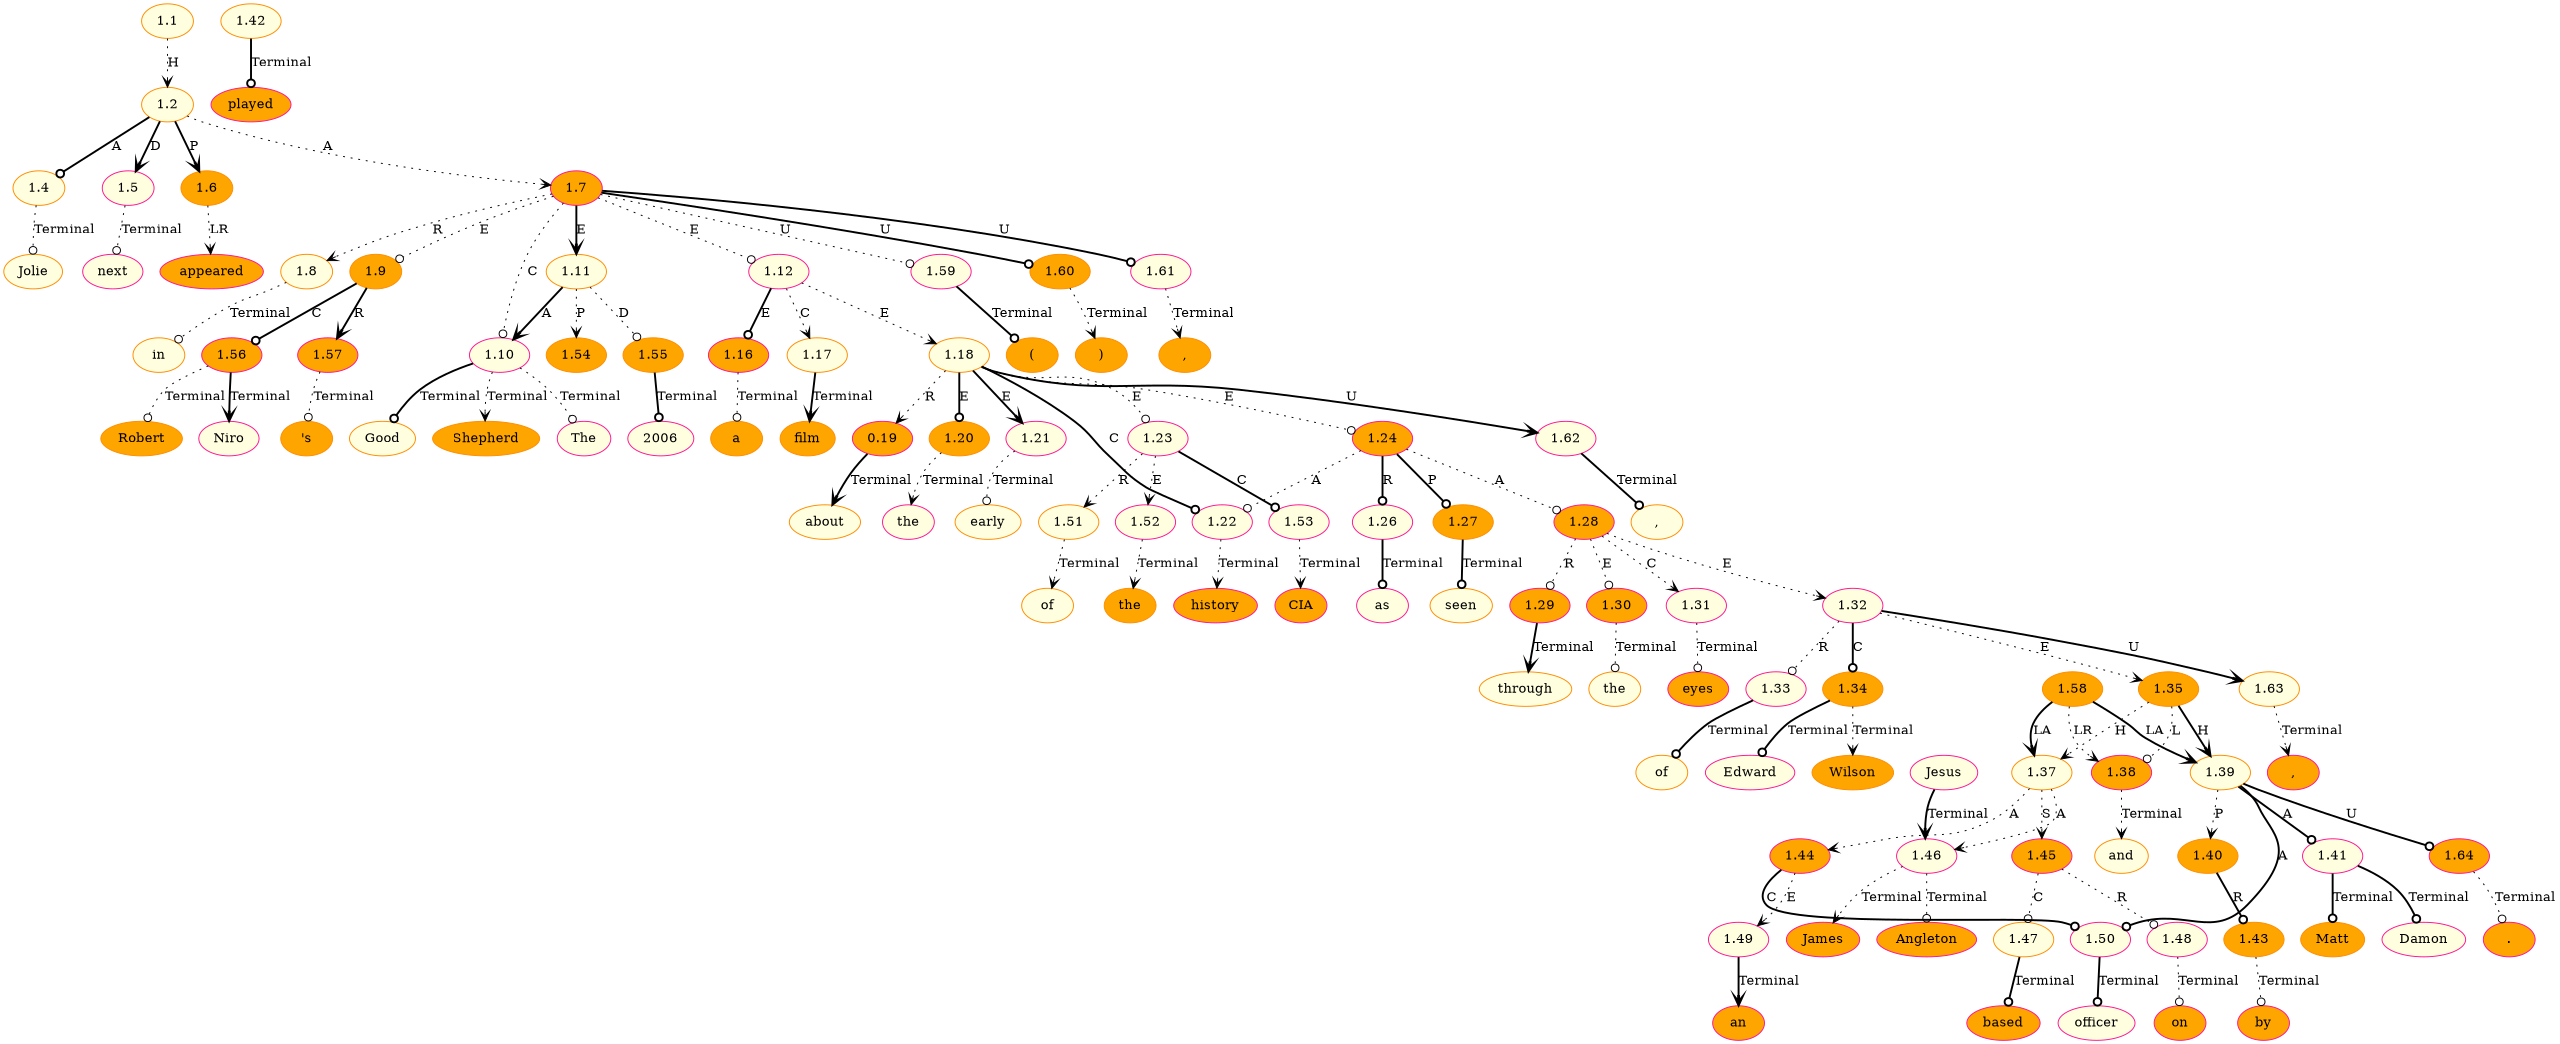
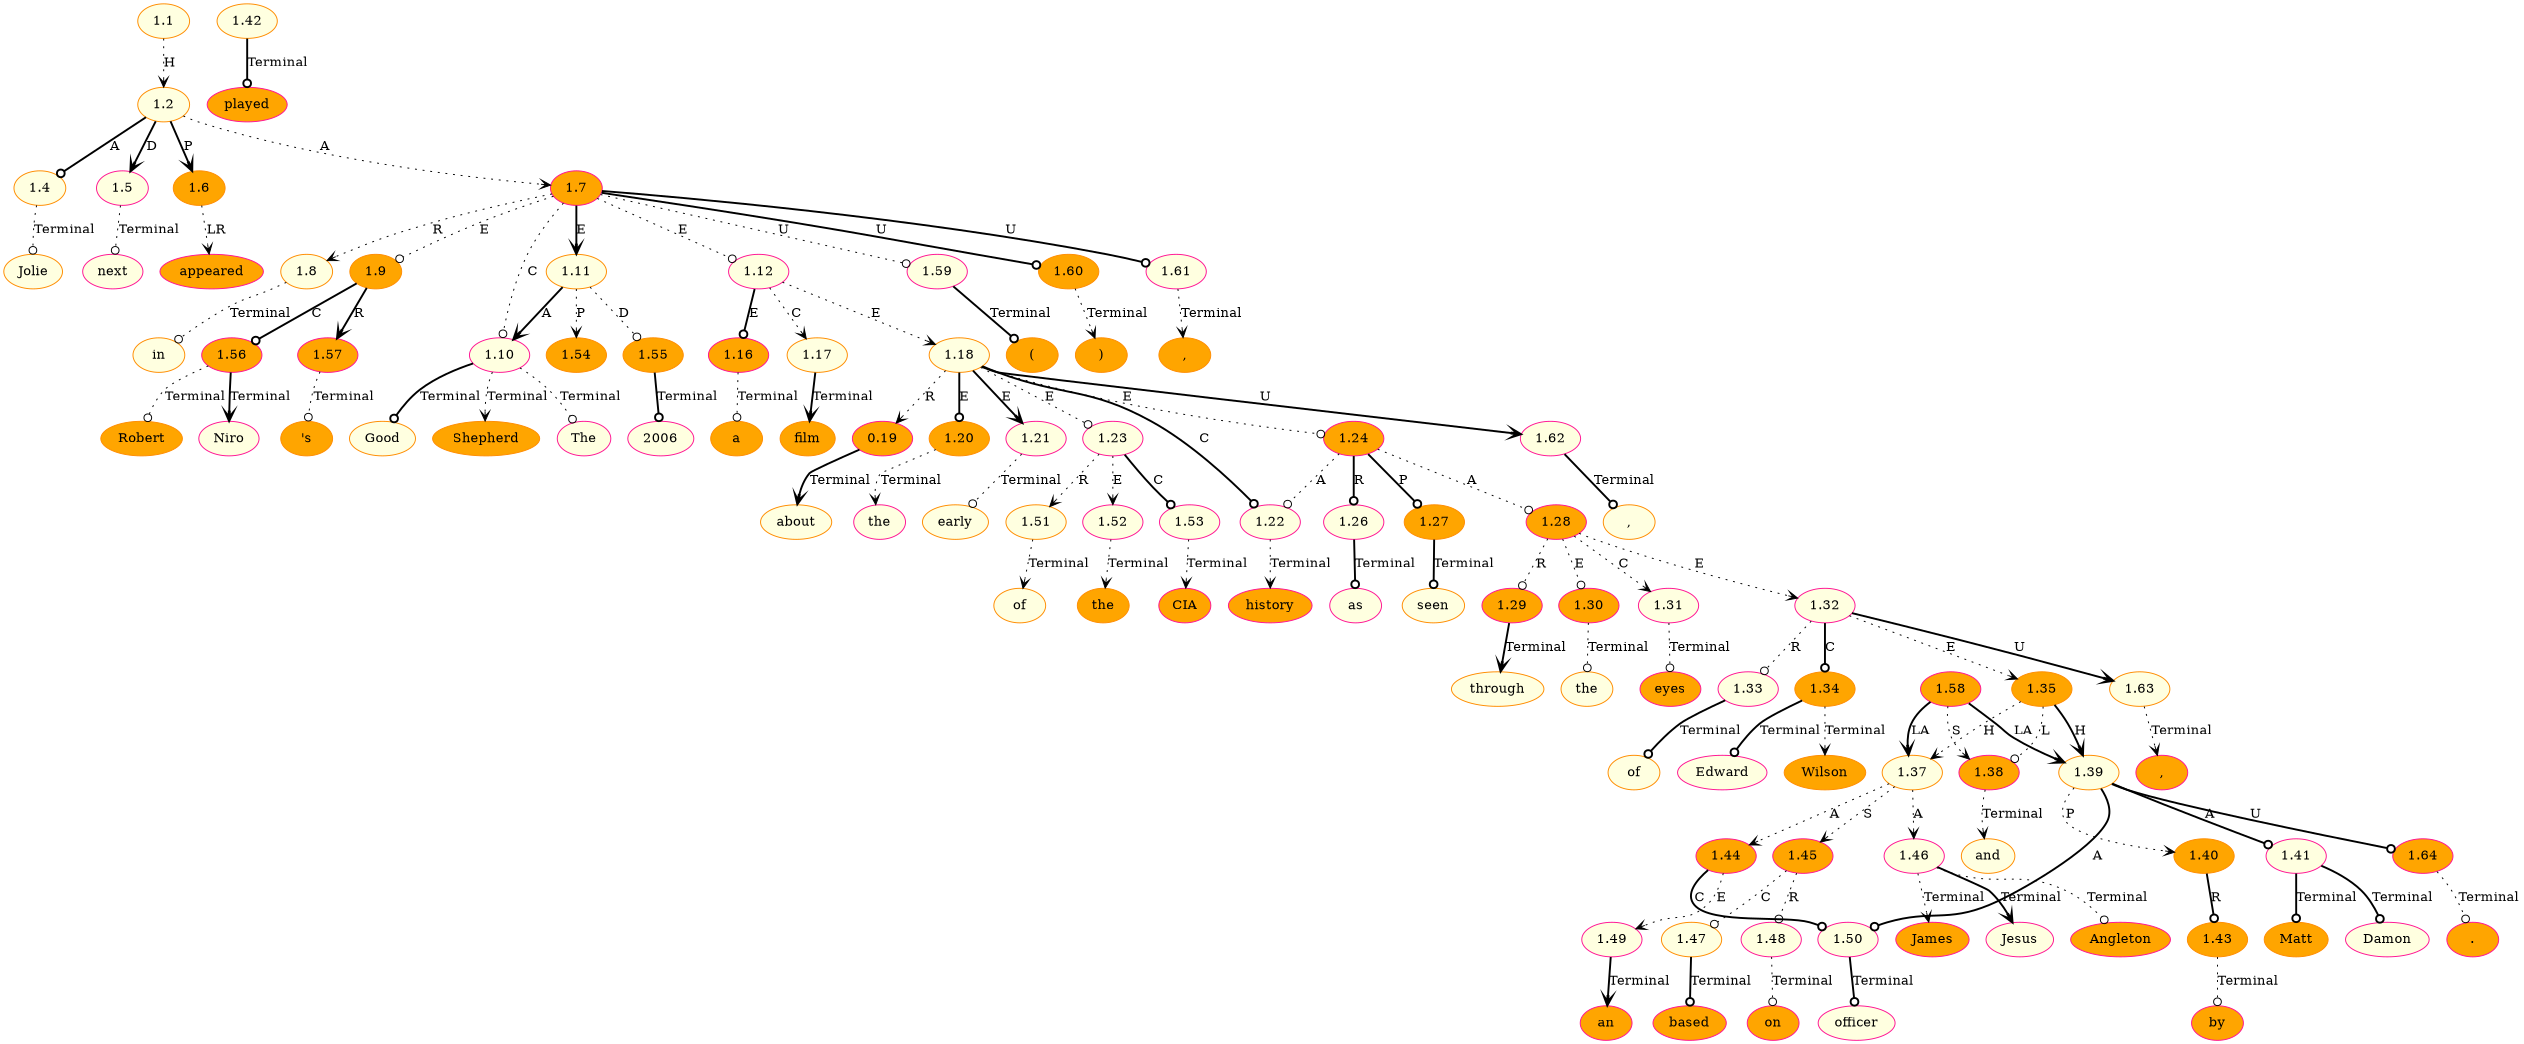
(2073, 689) -> (1951, 689)
(2083, 731) -> (1956, 731)
(1927, 808) -> (1977, 885)
